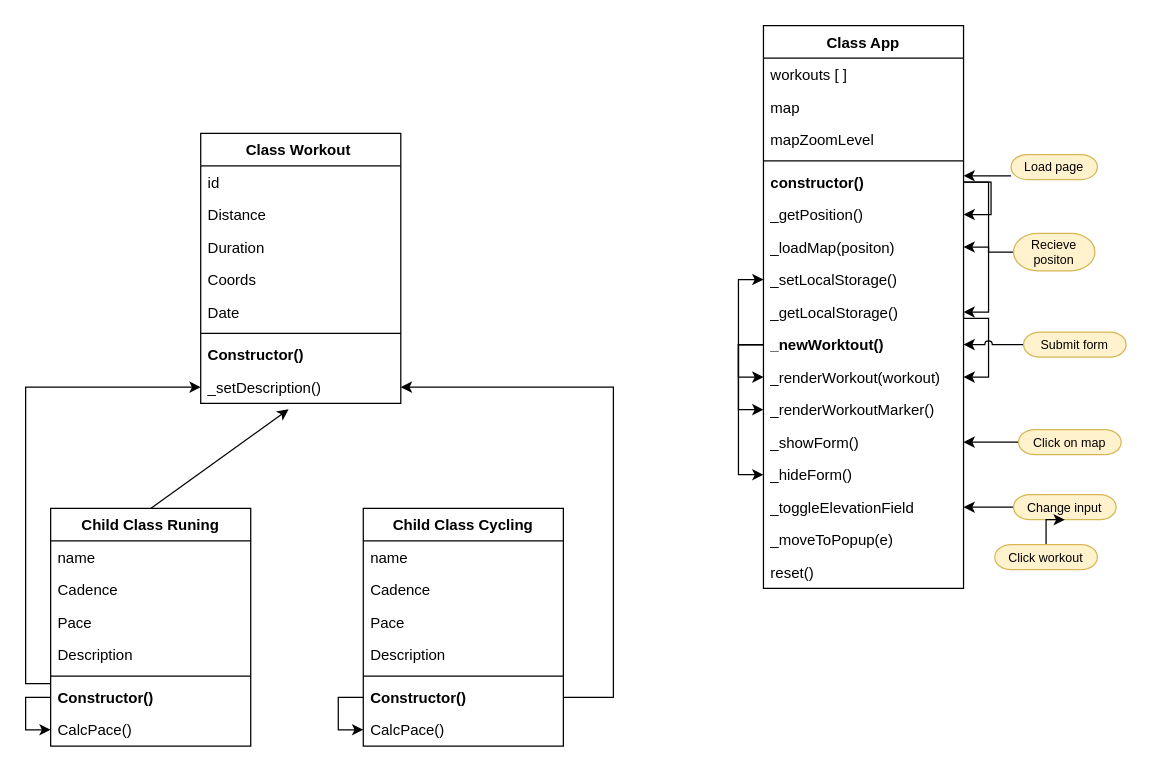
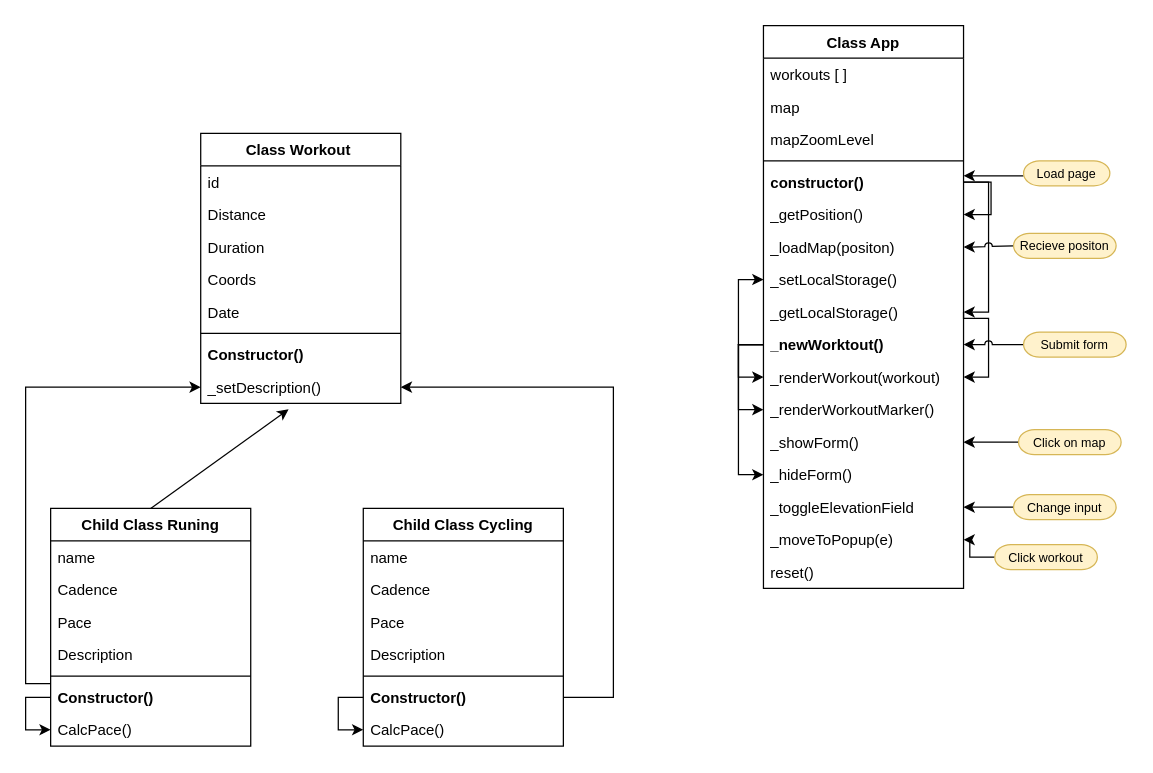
(1054, 167) -> (1066, 173)
(1054, 252) -> (1064, 246)
(1046, 527) -> (973, 557)
